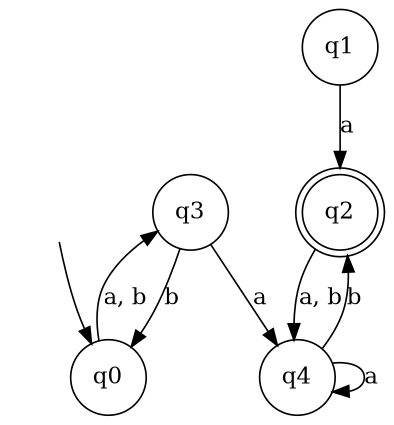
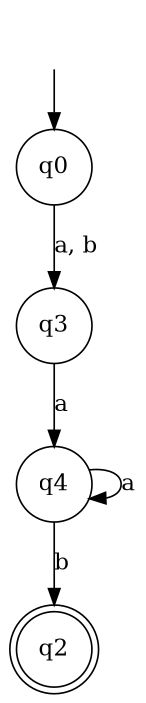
(340, 47) -> none
(299, 285) -> none
(163, 292) -> none
